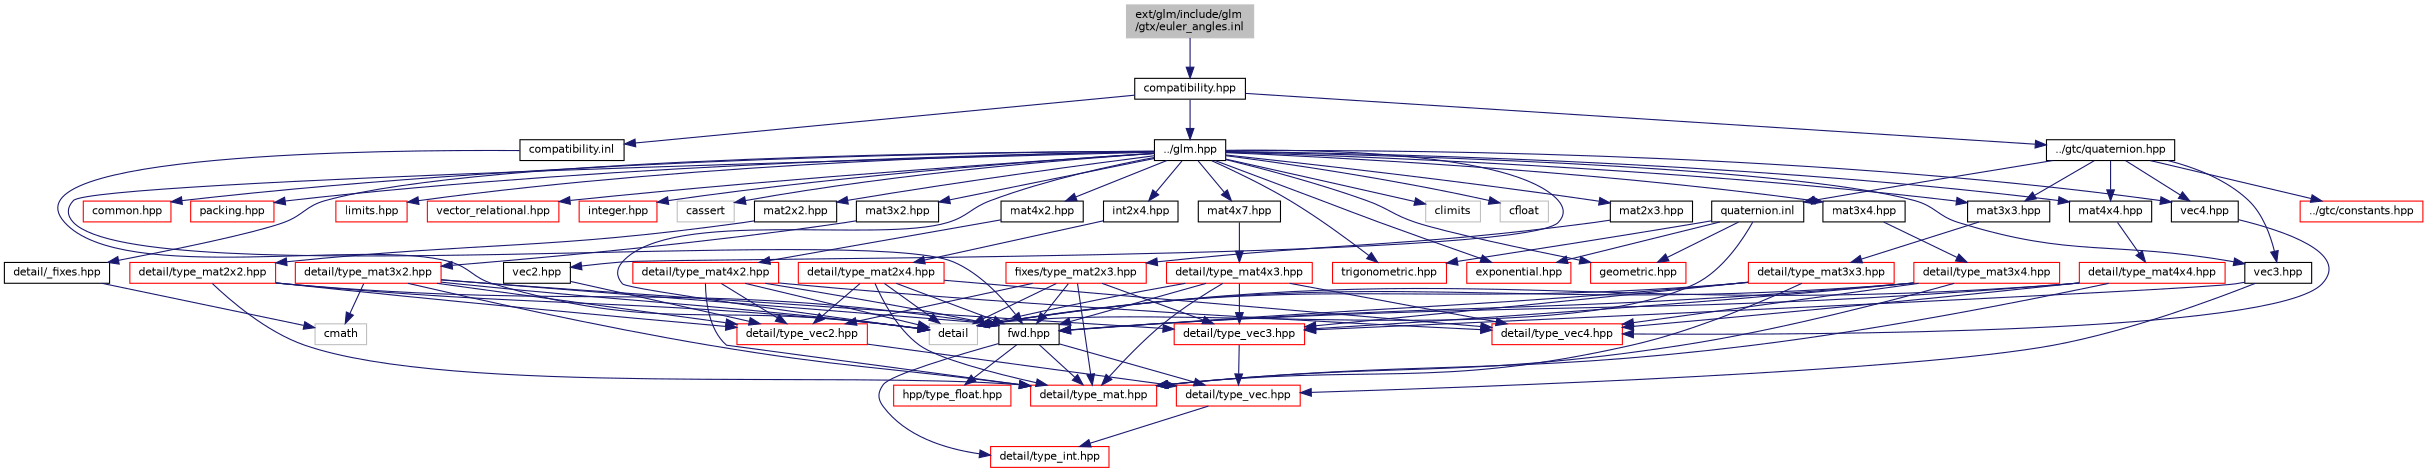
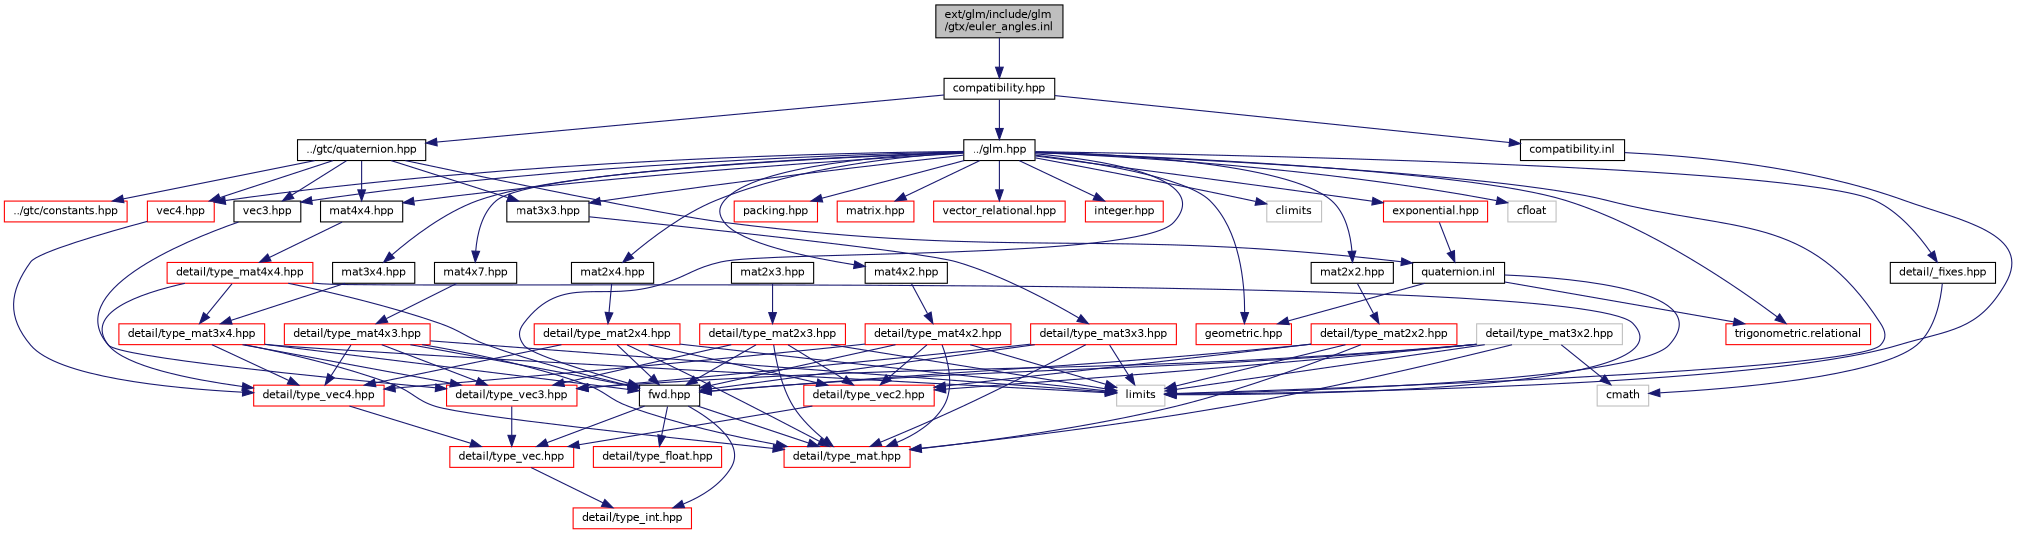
(1190, 21) -> (999, 21)
(1413, 176) -> none
(127, 211) -> none
(371, 211) -> (876, 211)
(706, 211) -> none
(897, 211) -> none
(1141, 211) -> (613, 273)
(2205, 211) -> (181, 211)
(1644, 241) -> (1445, 237)
(368, 273) -> (1550, 334)
(537, 273) -> none
(1076, 273) -> (773, 334)
(1390, 273) -> (1798, 334)
(953, 334) -> (1141, 396)
(1664, 355) -> (219, 299)
(1788, 371) -> (410, 425)
(952, 396) -> (658, 457)
